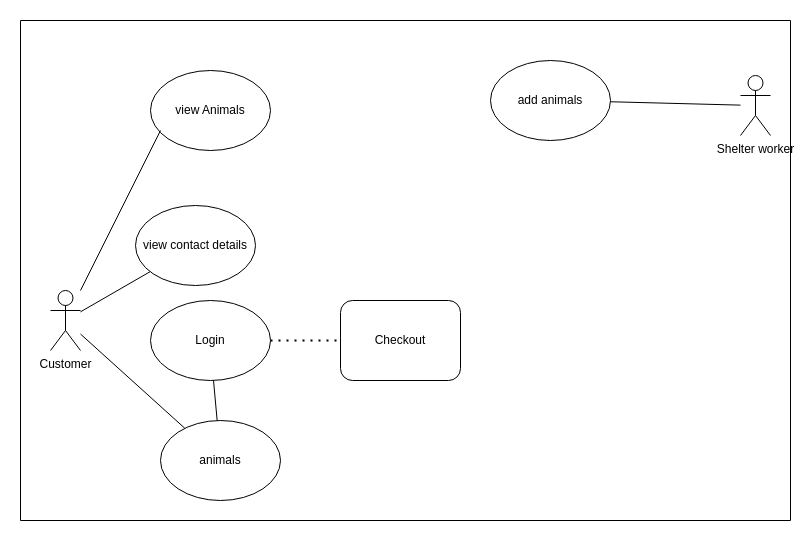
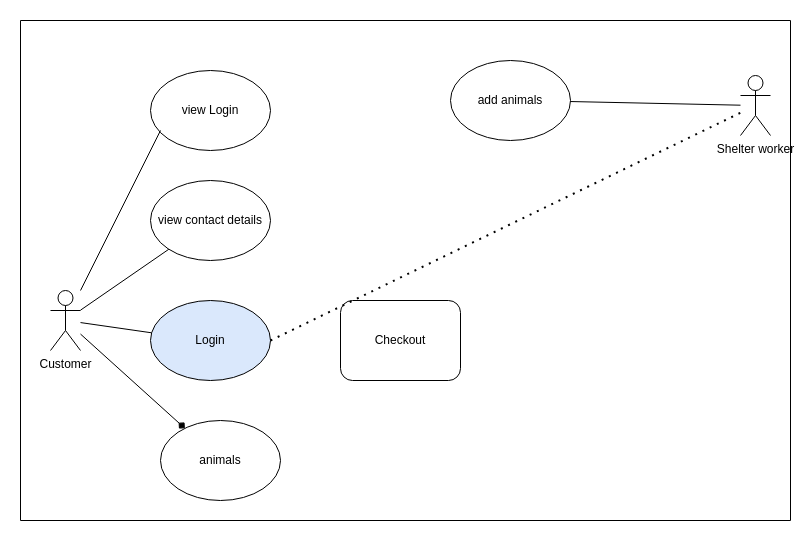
(551, 101) -> (511, 101)
(211, 111) -> (211, 111)
(196, 246) -> (211, 221)
(211, 341) -> (211, 341)
(307, 341) -> (507, 226)
(215, 401) -> (117, 328)
(181, 425) -> (178, 422)
